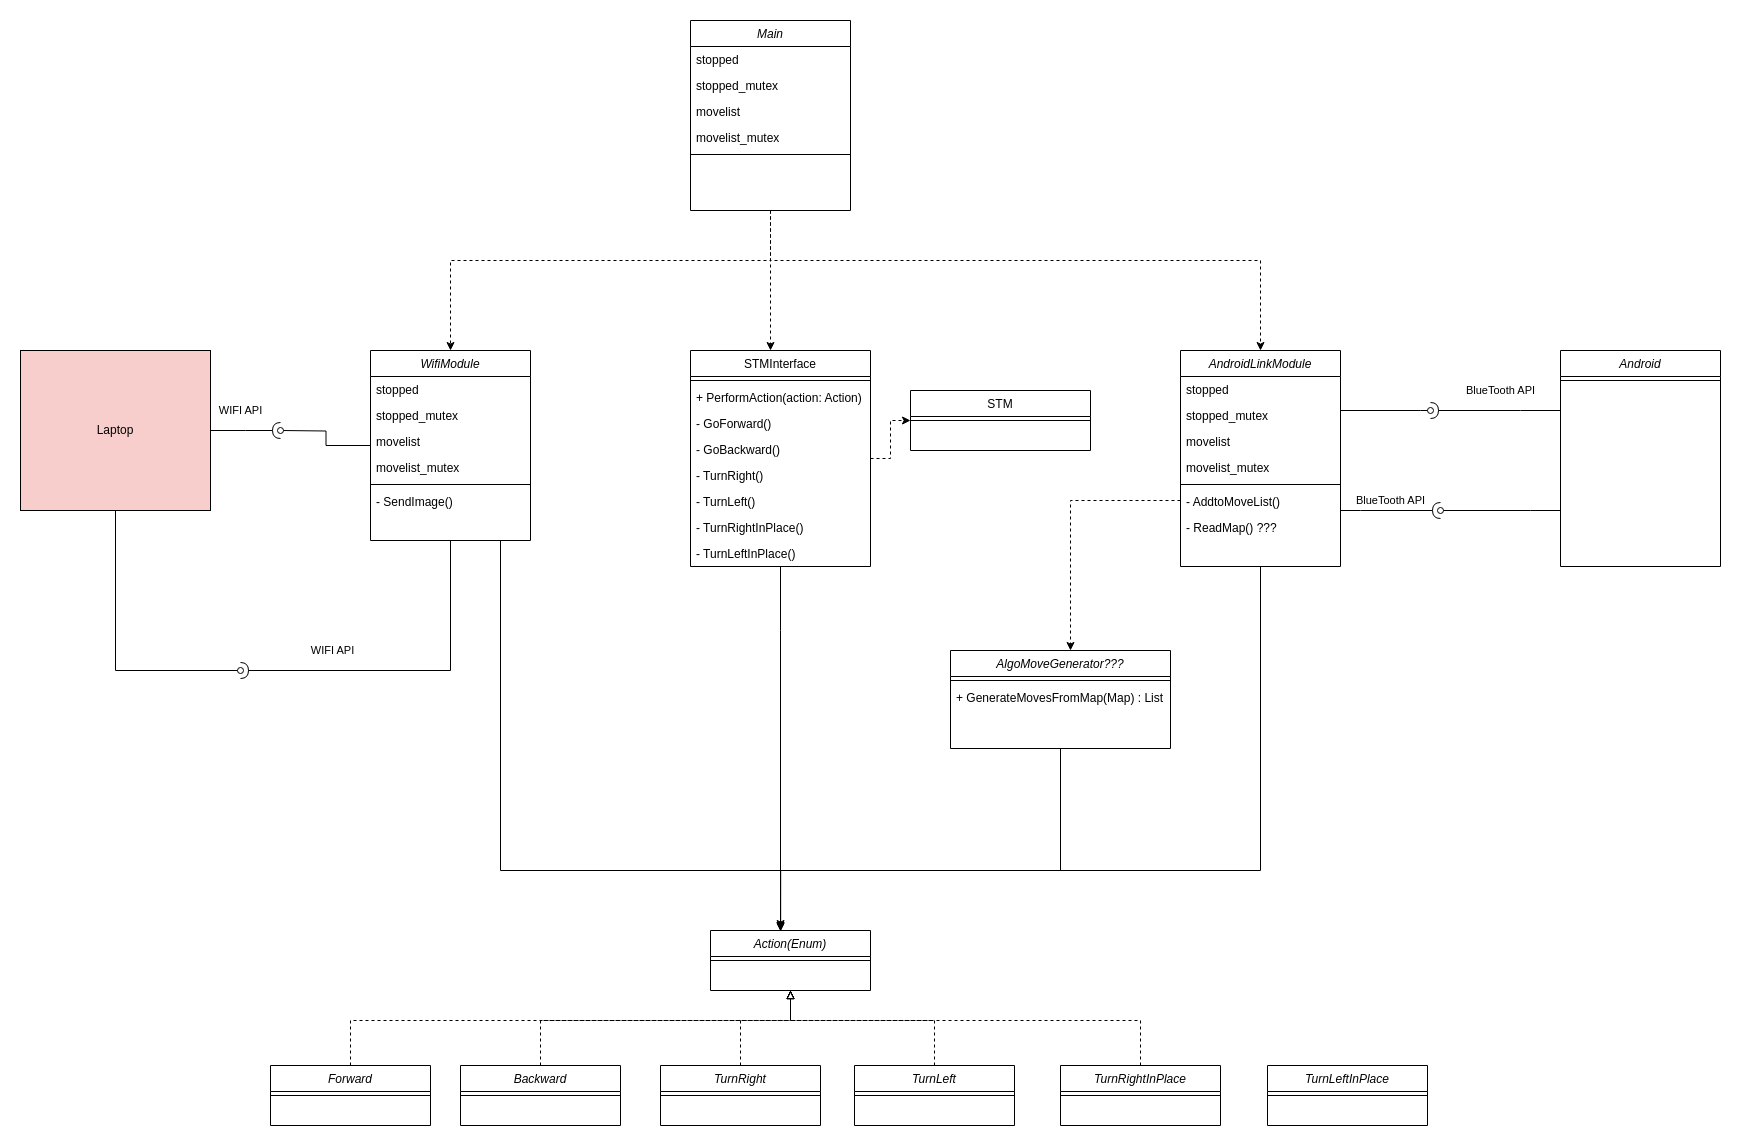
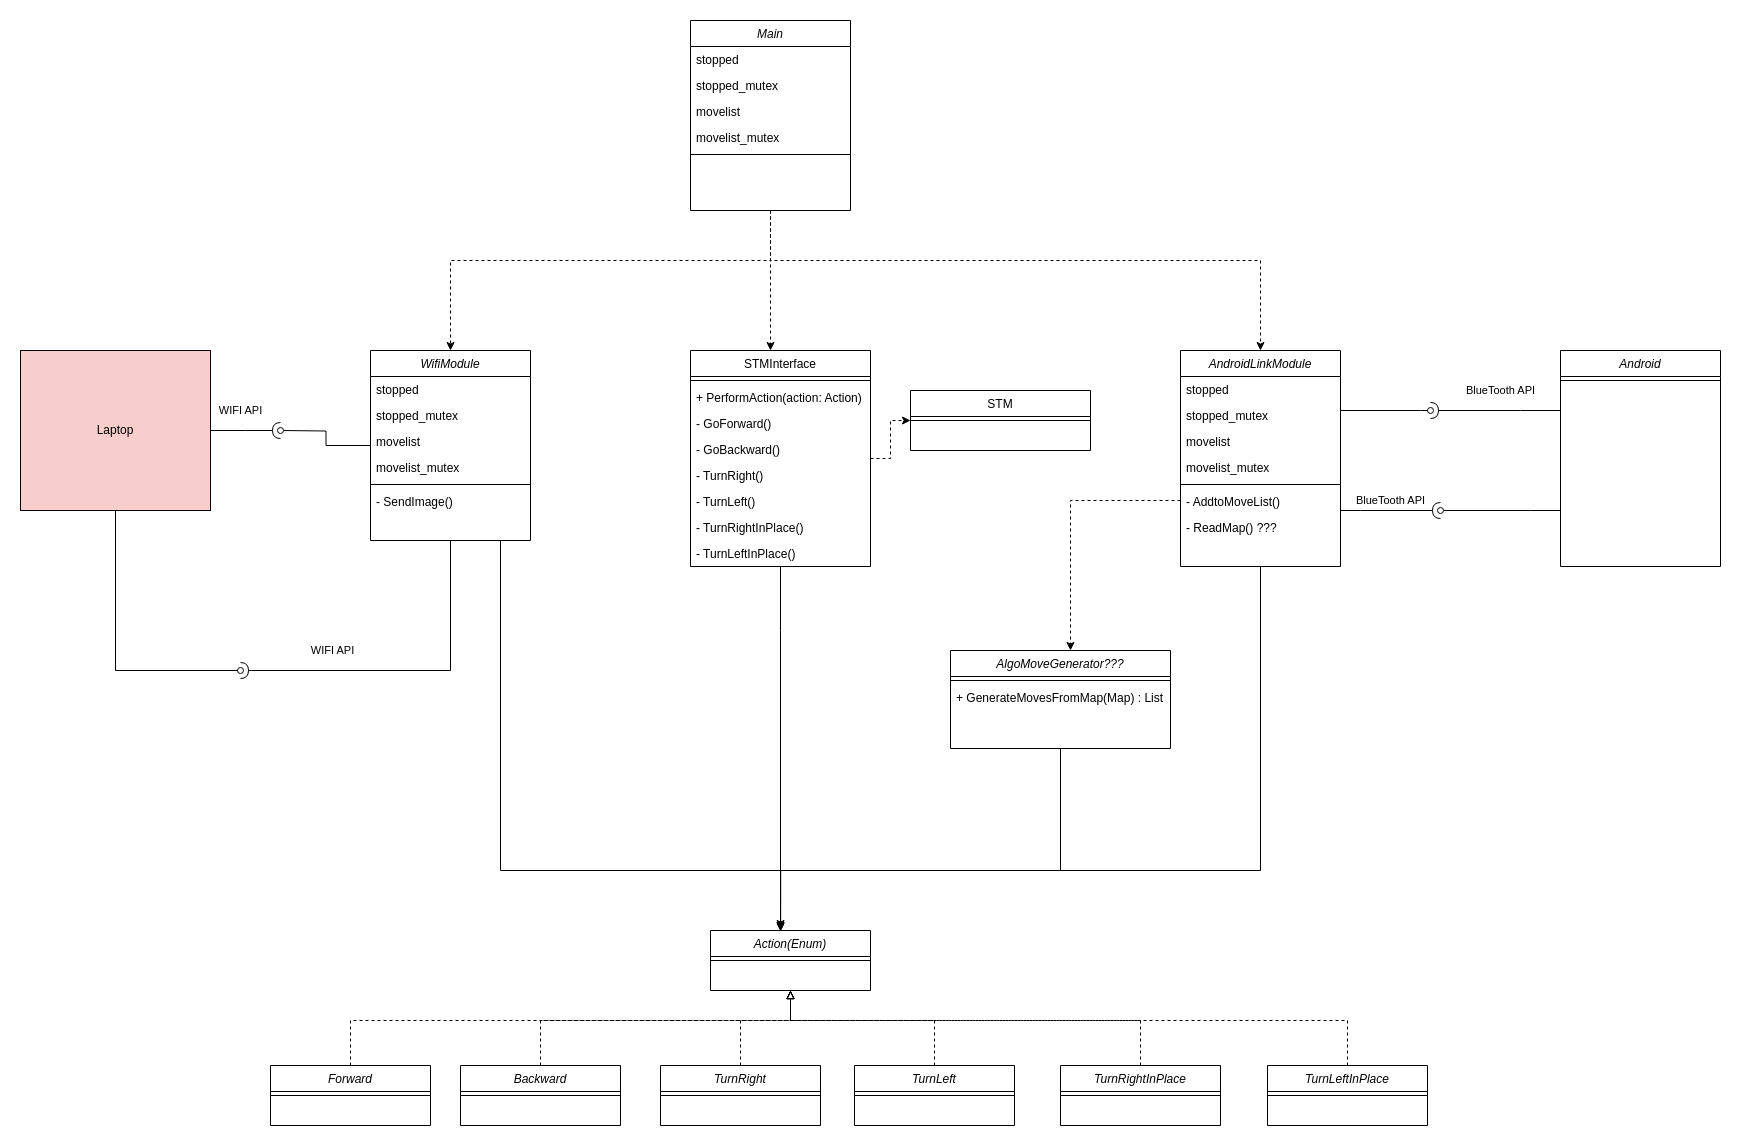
none -> (1268, 1021)
